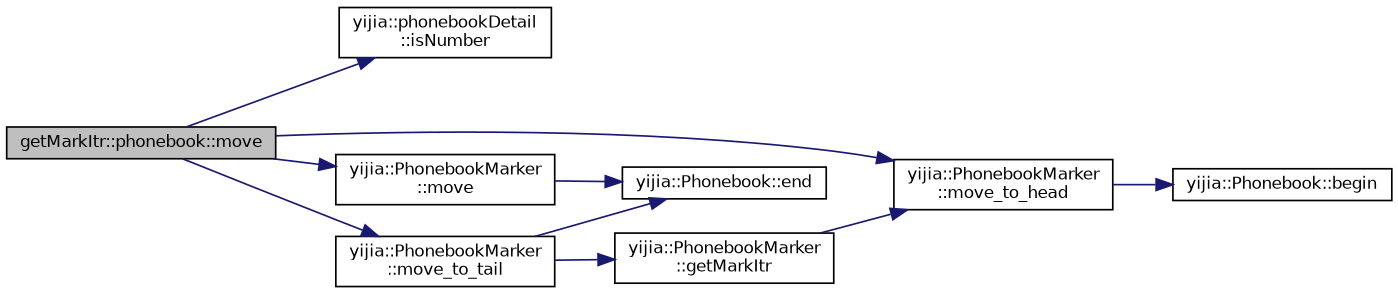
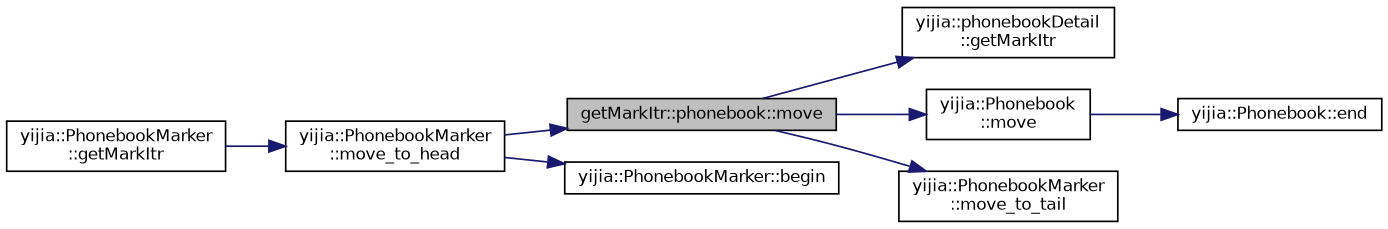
(445, 33) -> (1008, 33)
(577, 134) -> (528, 133)
(445, 180) -> (1008, 114)
(1282, 185) -> (702, 178)
(593, 220) -> none
(576, 260) -> none
